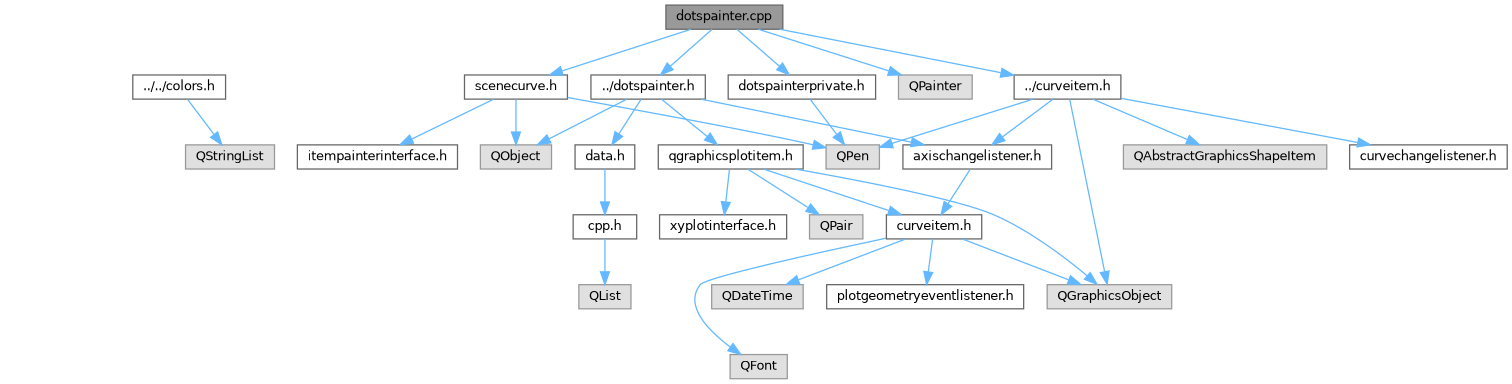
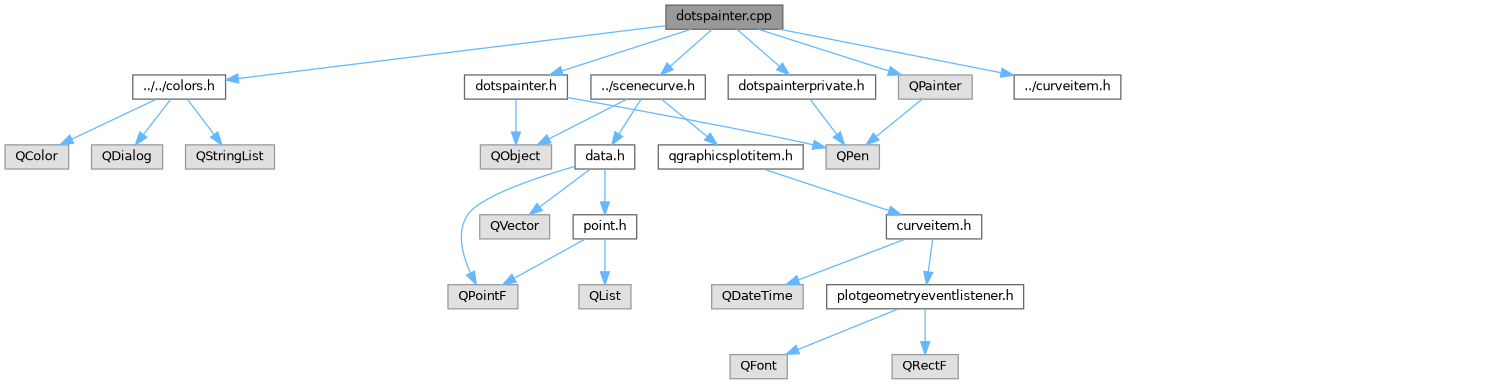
none -> (452, 52)
(516, 87) -> (516, 87)
(648, 87) -> (648, 87)
(962, 121) -> (899, 118)
none -> (37, 157)
none -> (127, 157)
(377, 157) -> none
(977, 157) -> none
(1225, 157) -> none
(1428, 157) -> none
none -> (515, 227)
(605, 227) -> (605, 227)
(723, 227) -> none
(836, 227) -> none
(755, 268) -> (848, 329)
none -> (483, 297)
(1109, 297) -> none
none -> (925, 367)
